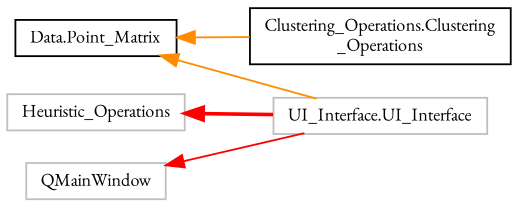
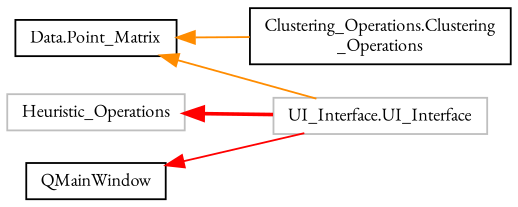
(96, 181) -> (96, 181)
